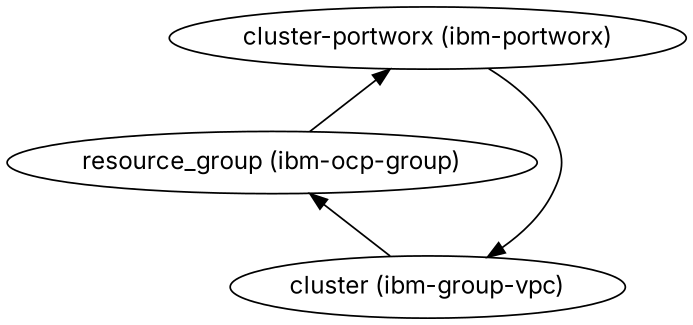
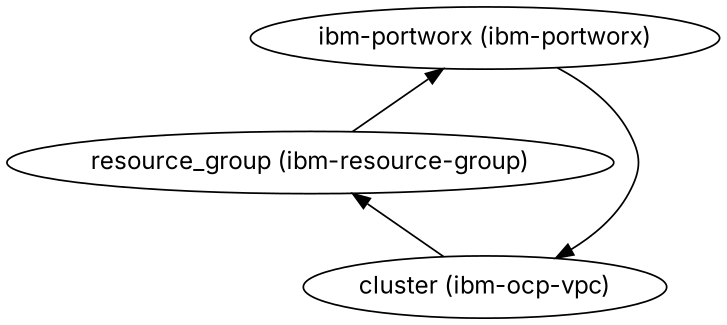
(428, 38) -> (485, 38)
(272, 163) -> (310, 163)
(428, 287) -> (485, 287)
